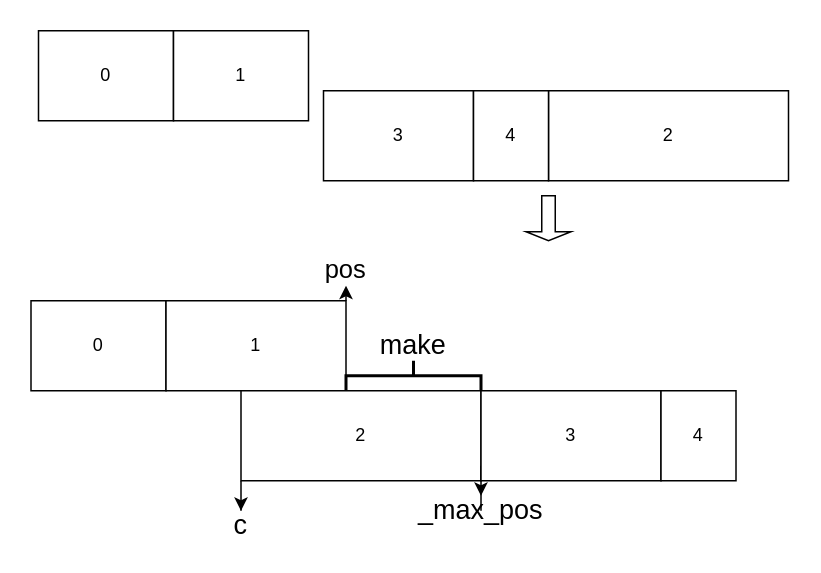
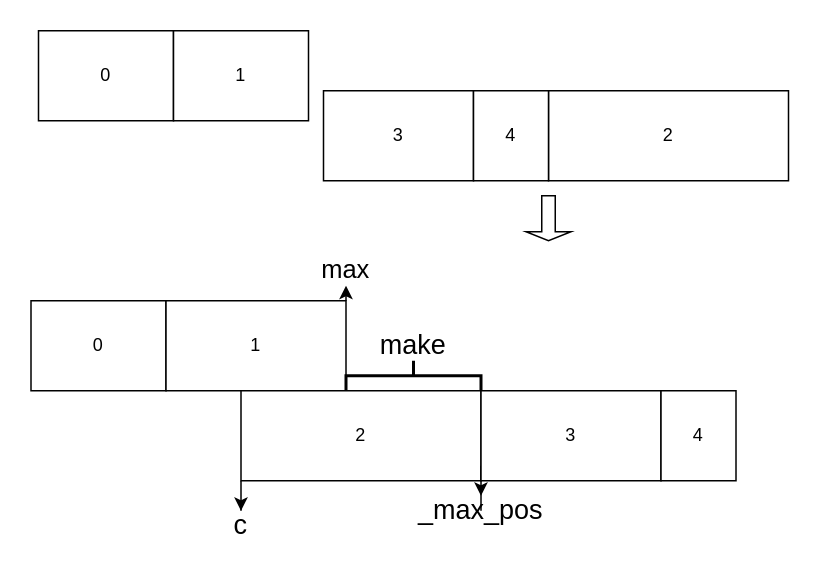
(346, 271) -> (346, 271)
